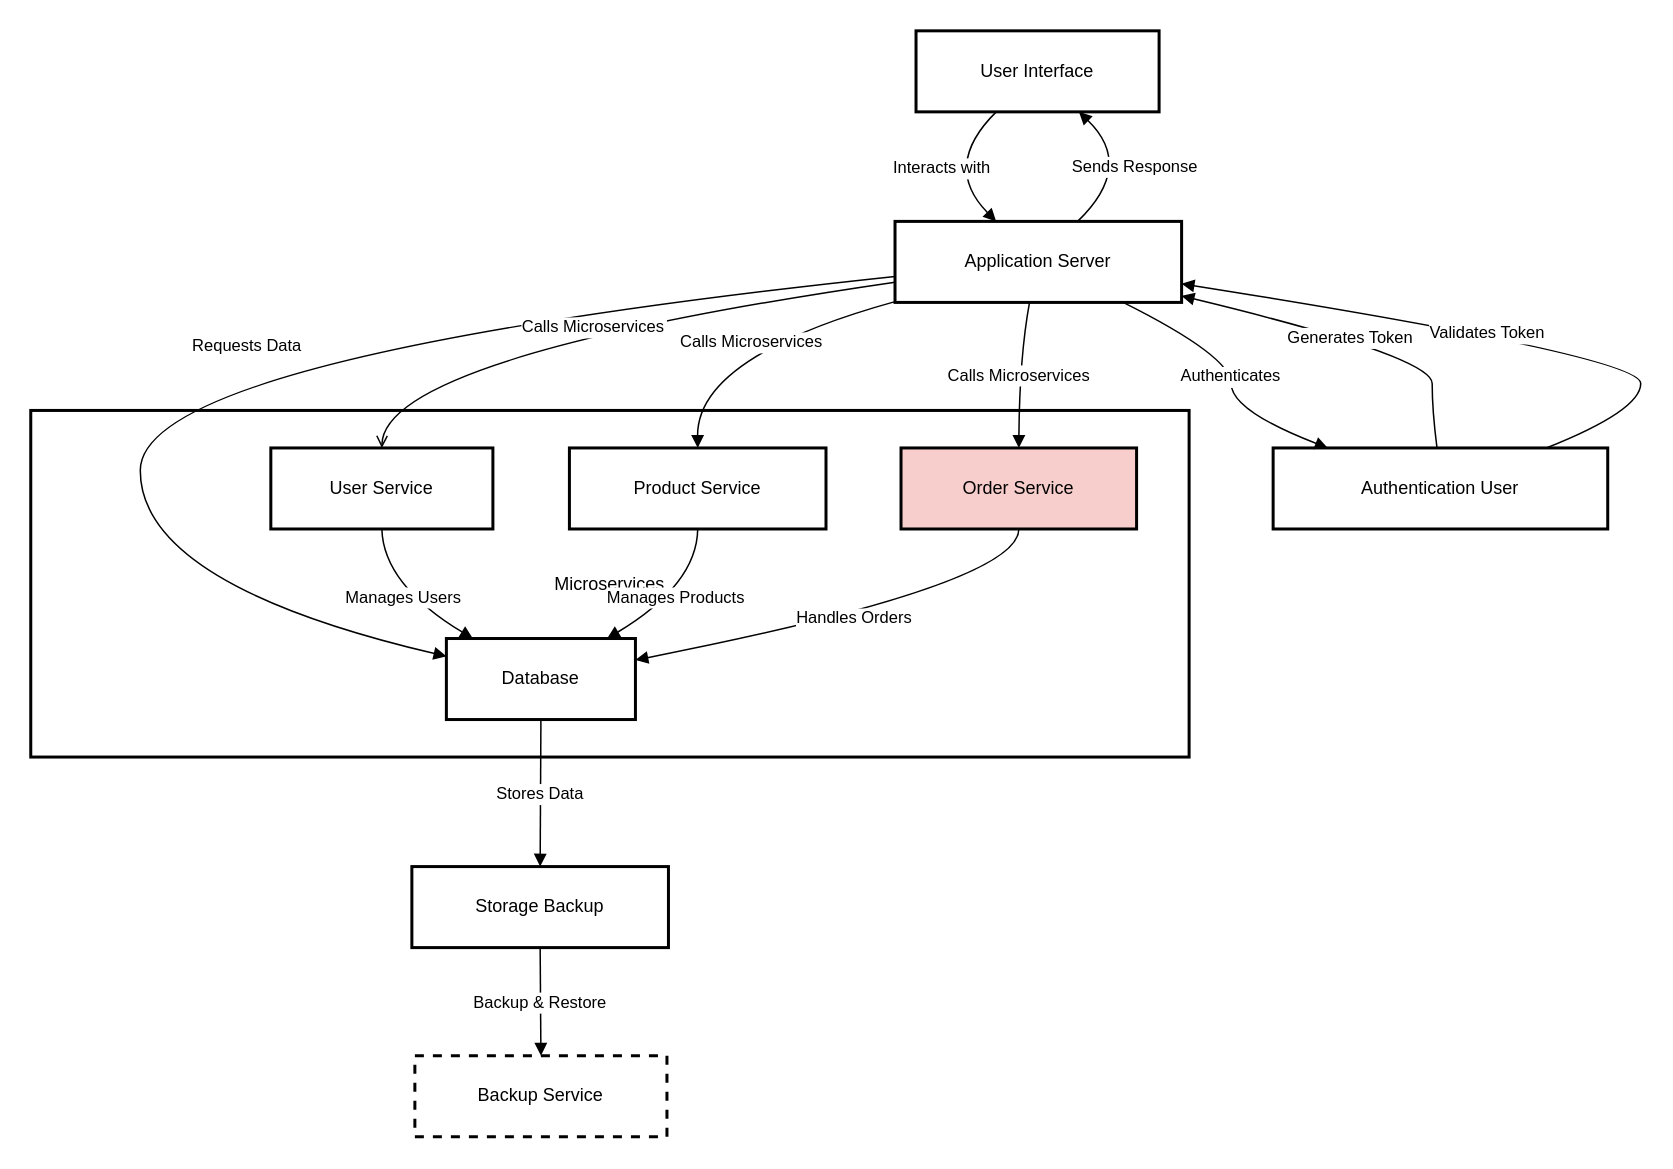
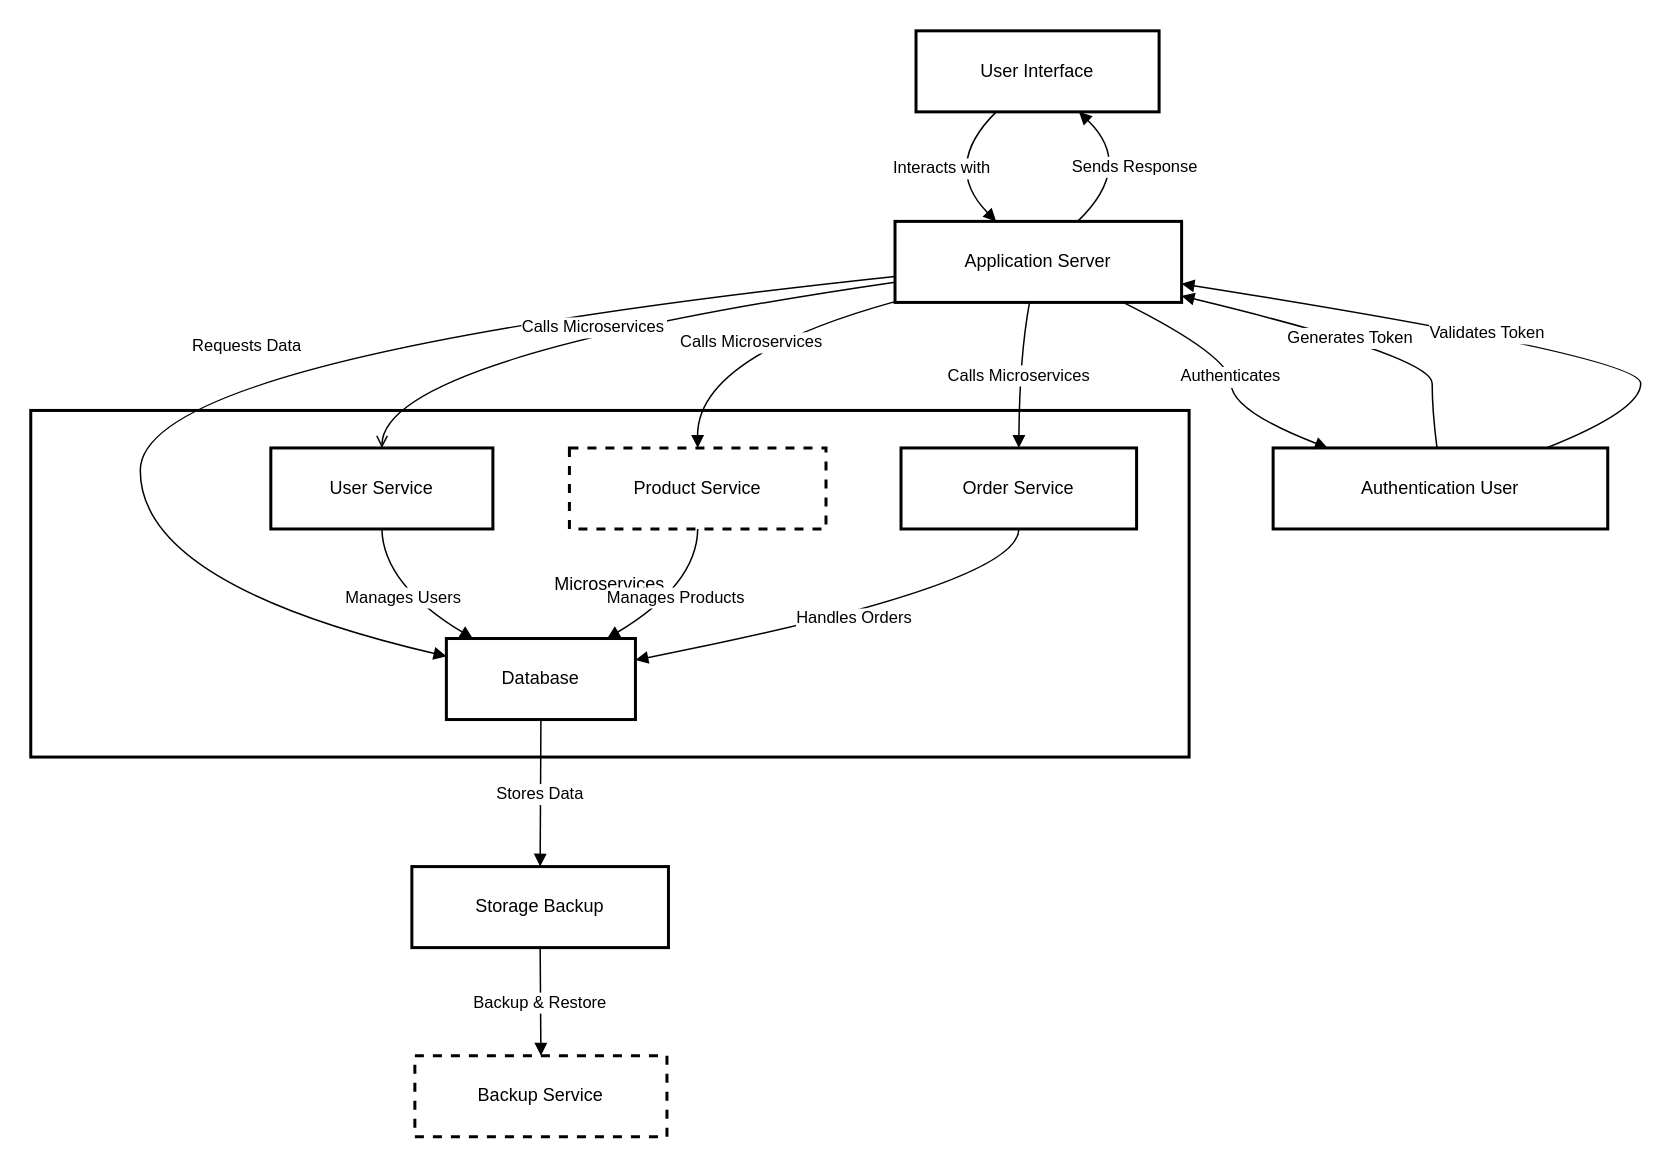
(698, 488) -> (698, 488)
(1019, 488) -> (1019, 488)
